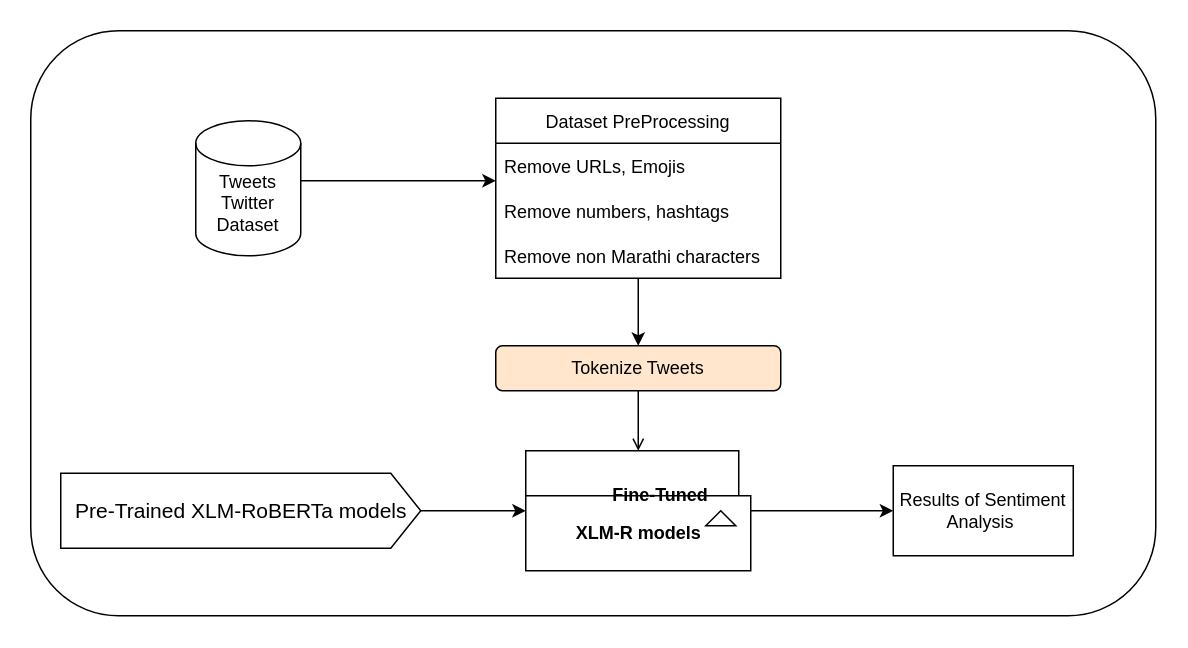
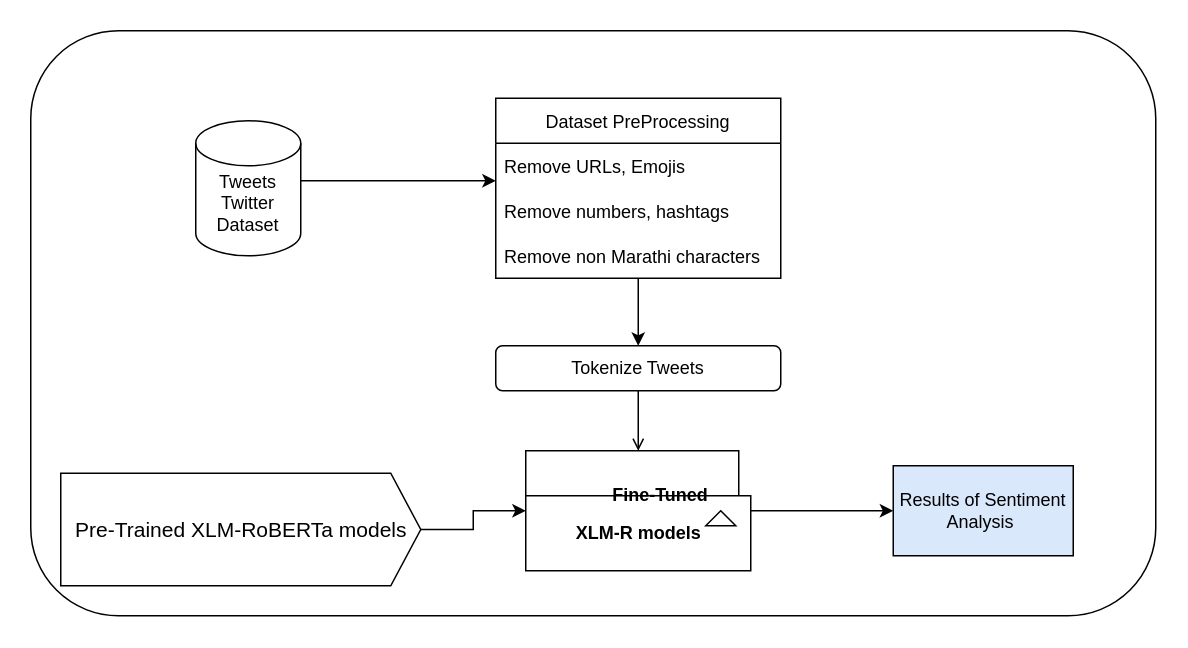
(638, 368) -> (638, 368)
(241, 511) -> (241, 530)
(983, 511) -> (983, 511)
